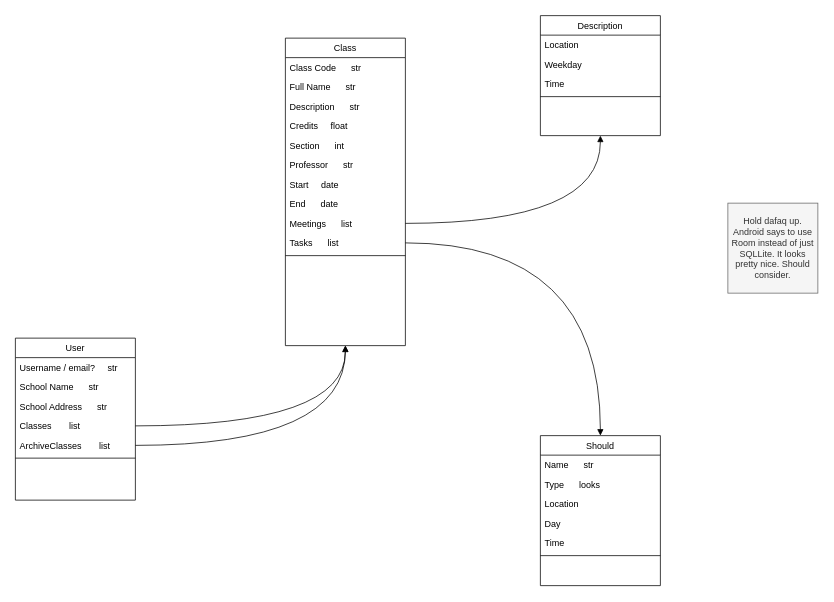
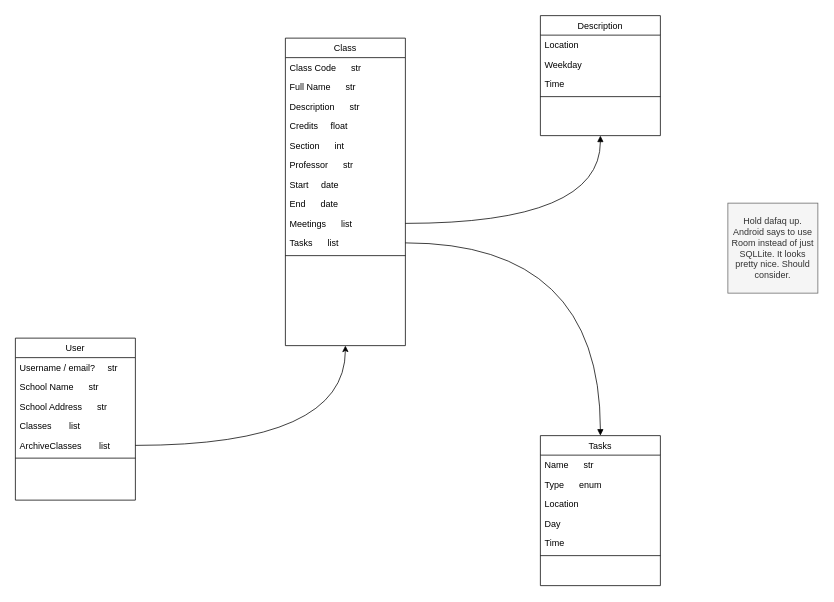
(248, 418) -> none
(600, 446) -> (600, 446)
(578, 485) -> (576, 485)
